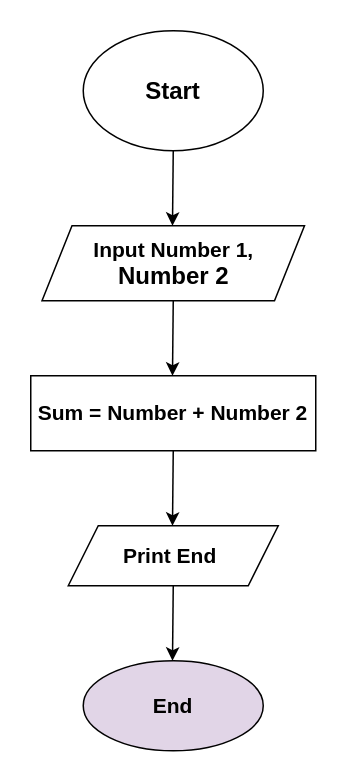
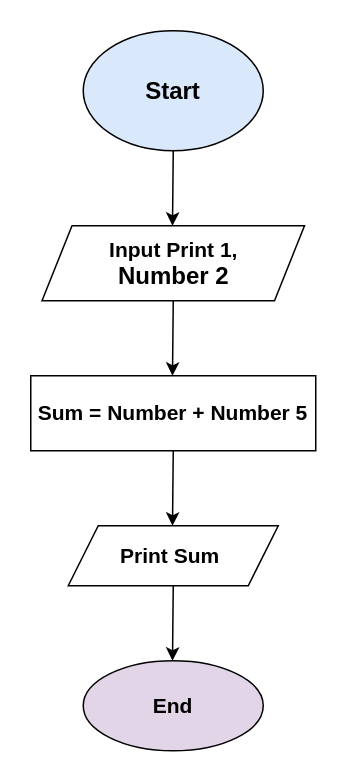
(173, 91) -> (173, 91)
(174, 263) -> (174, 263)
(173, 413) -> (173, 413)
(173, 556) -> (173, 556)
